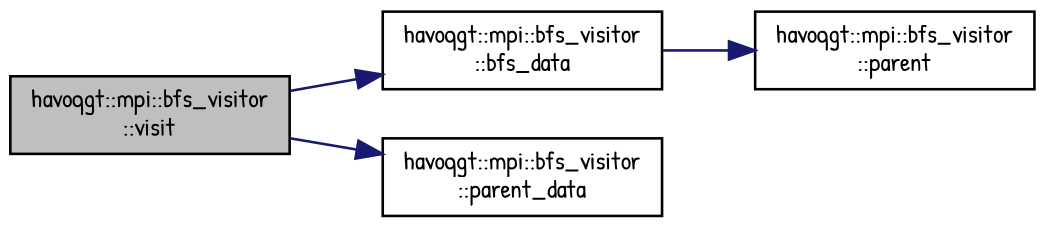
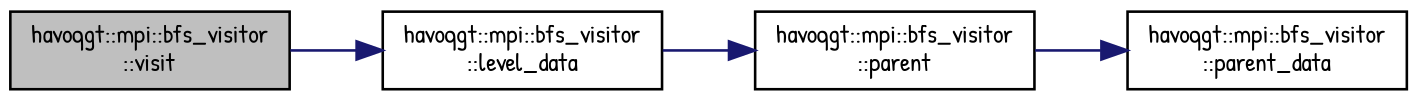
(522, 50) -> (522, 50)
(324, 144) -> (1068, 50)
